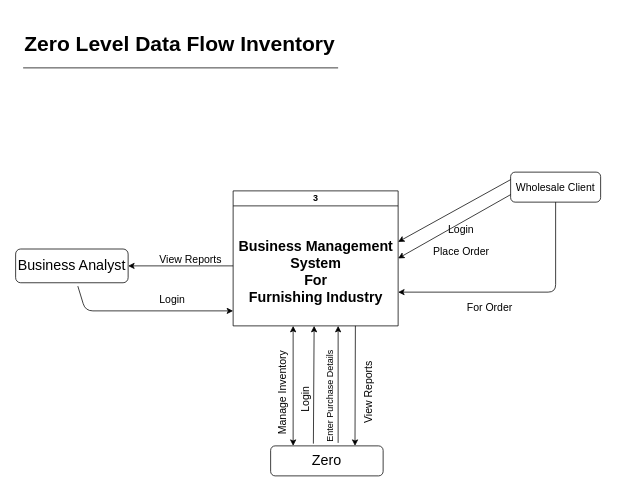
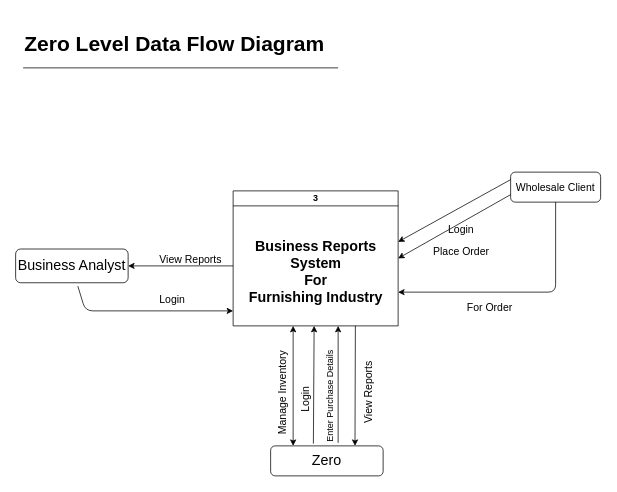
(104, 24) -> (97, 24)
(316, 272) -> (316, 272)
